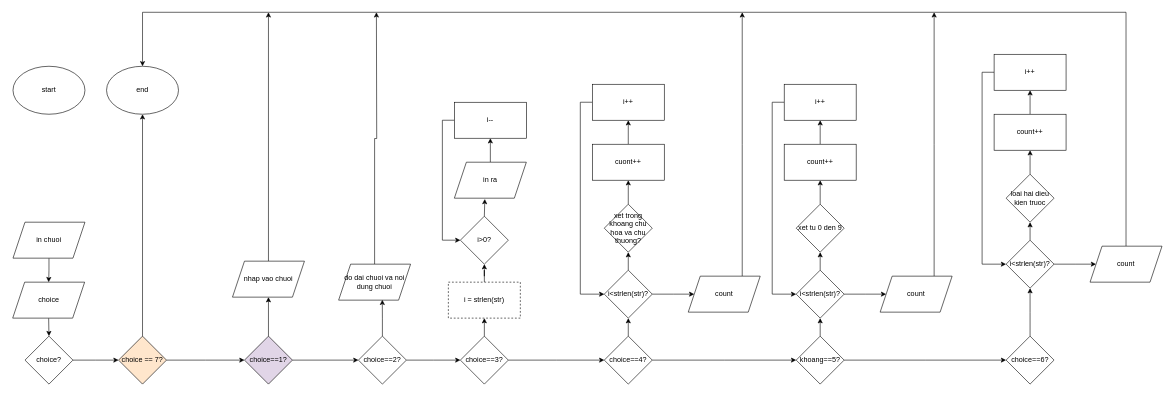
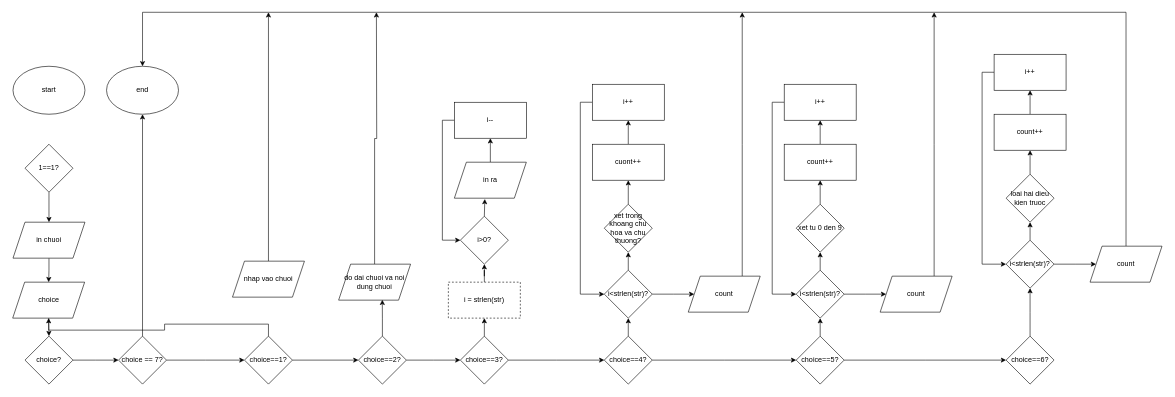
none -> (49, 168)
none -> (49, 216)
(269, 313) -> (164, 330)
(143, 360) -> (143, 360)
(269, 360) -> (269, 360)
(821, 360) -> (821, 360)
